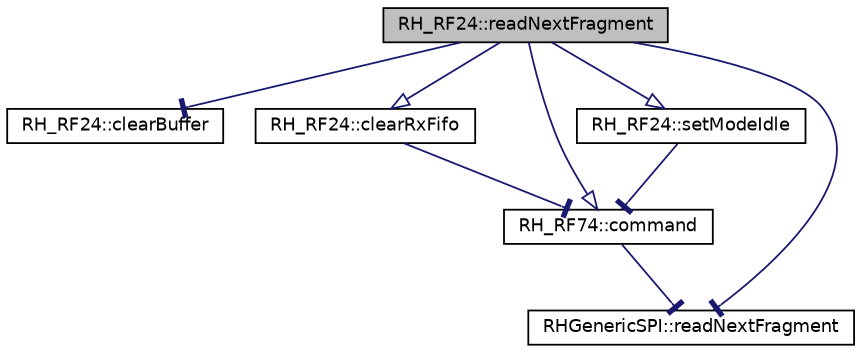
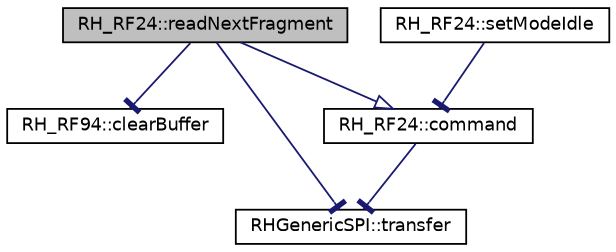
(601, 71) -> none
(115, 126) -> (115, 126)
(365, 126) -> none
(608, 227) -> (428, 126)
(691, 328) -> (351, 227)
